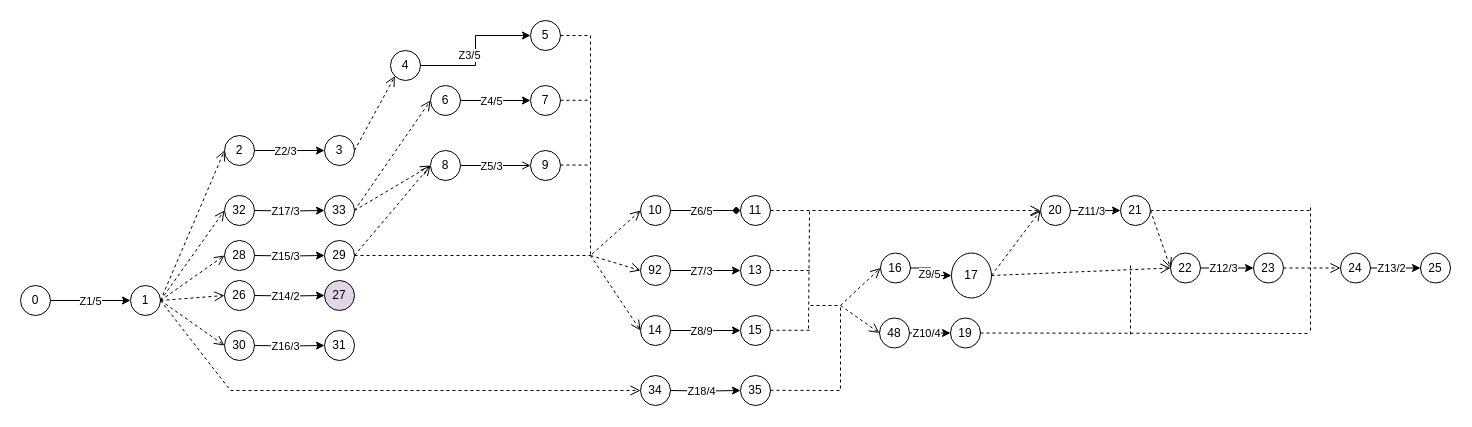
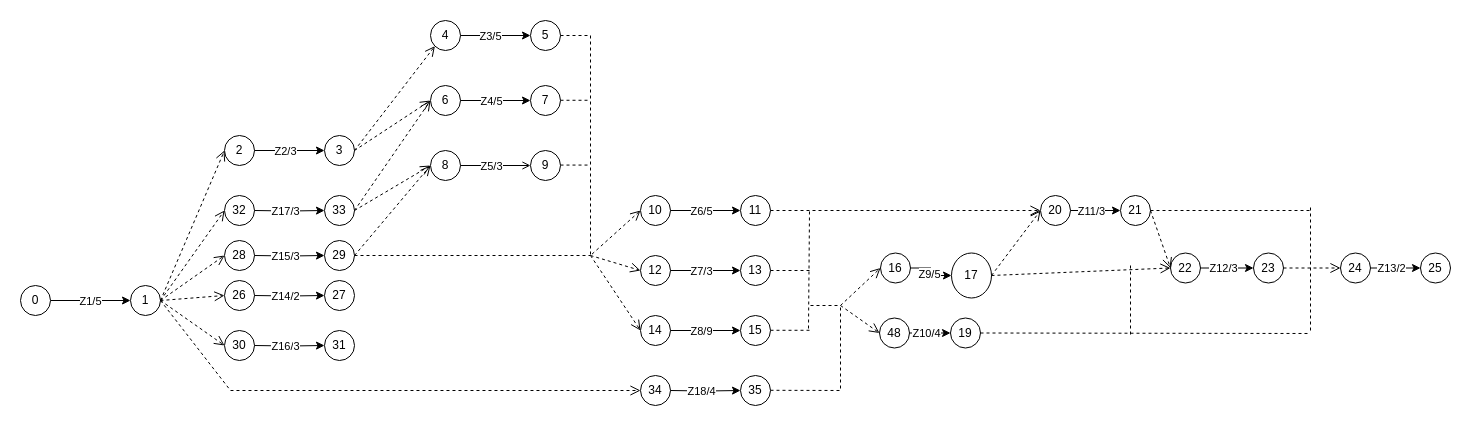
(406, 66) -> (446, 36)
none -> (392, 126)
(732, 211) -> (732, 211)
(656, 271) -> (656, 271)
(340, 296) -> (340, 296)
